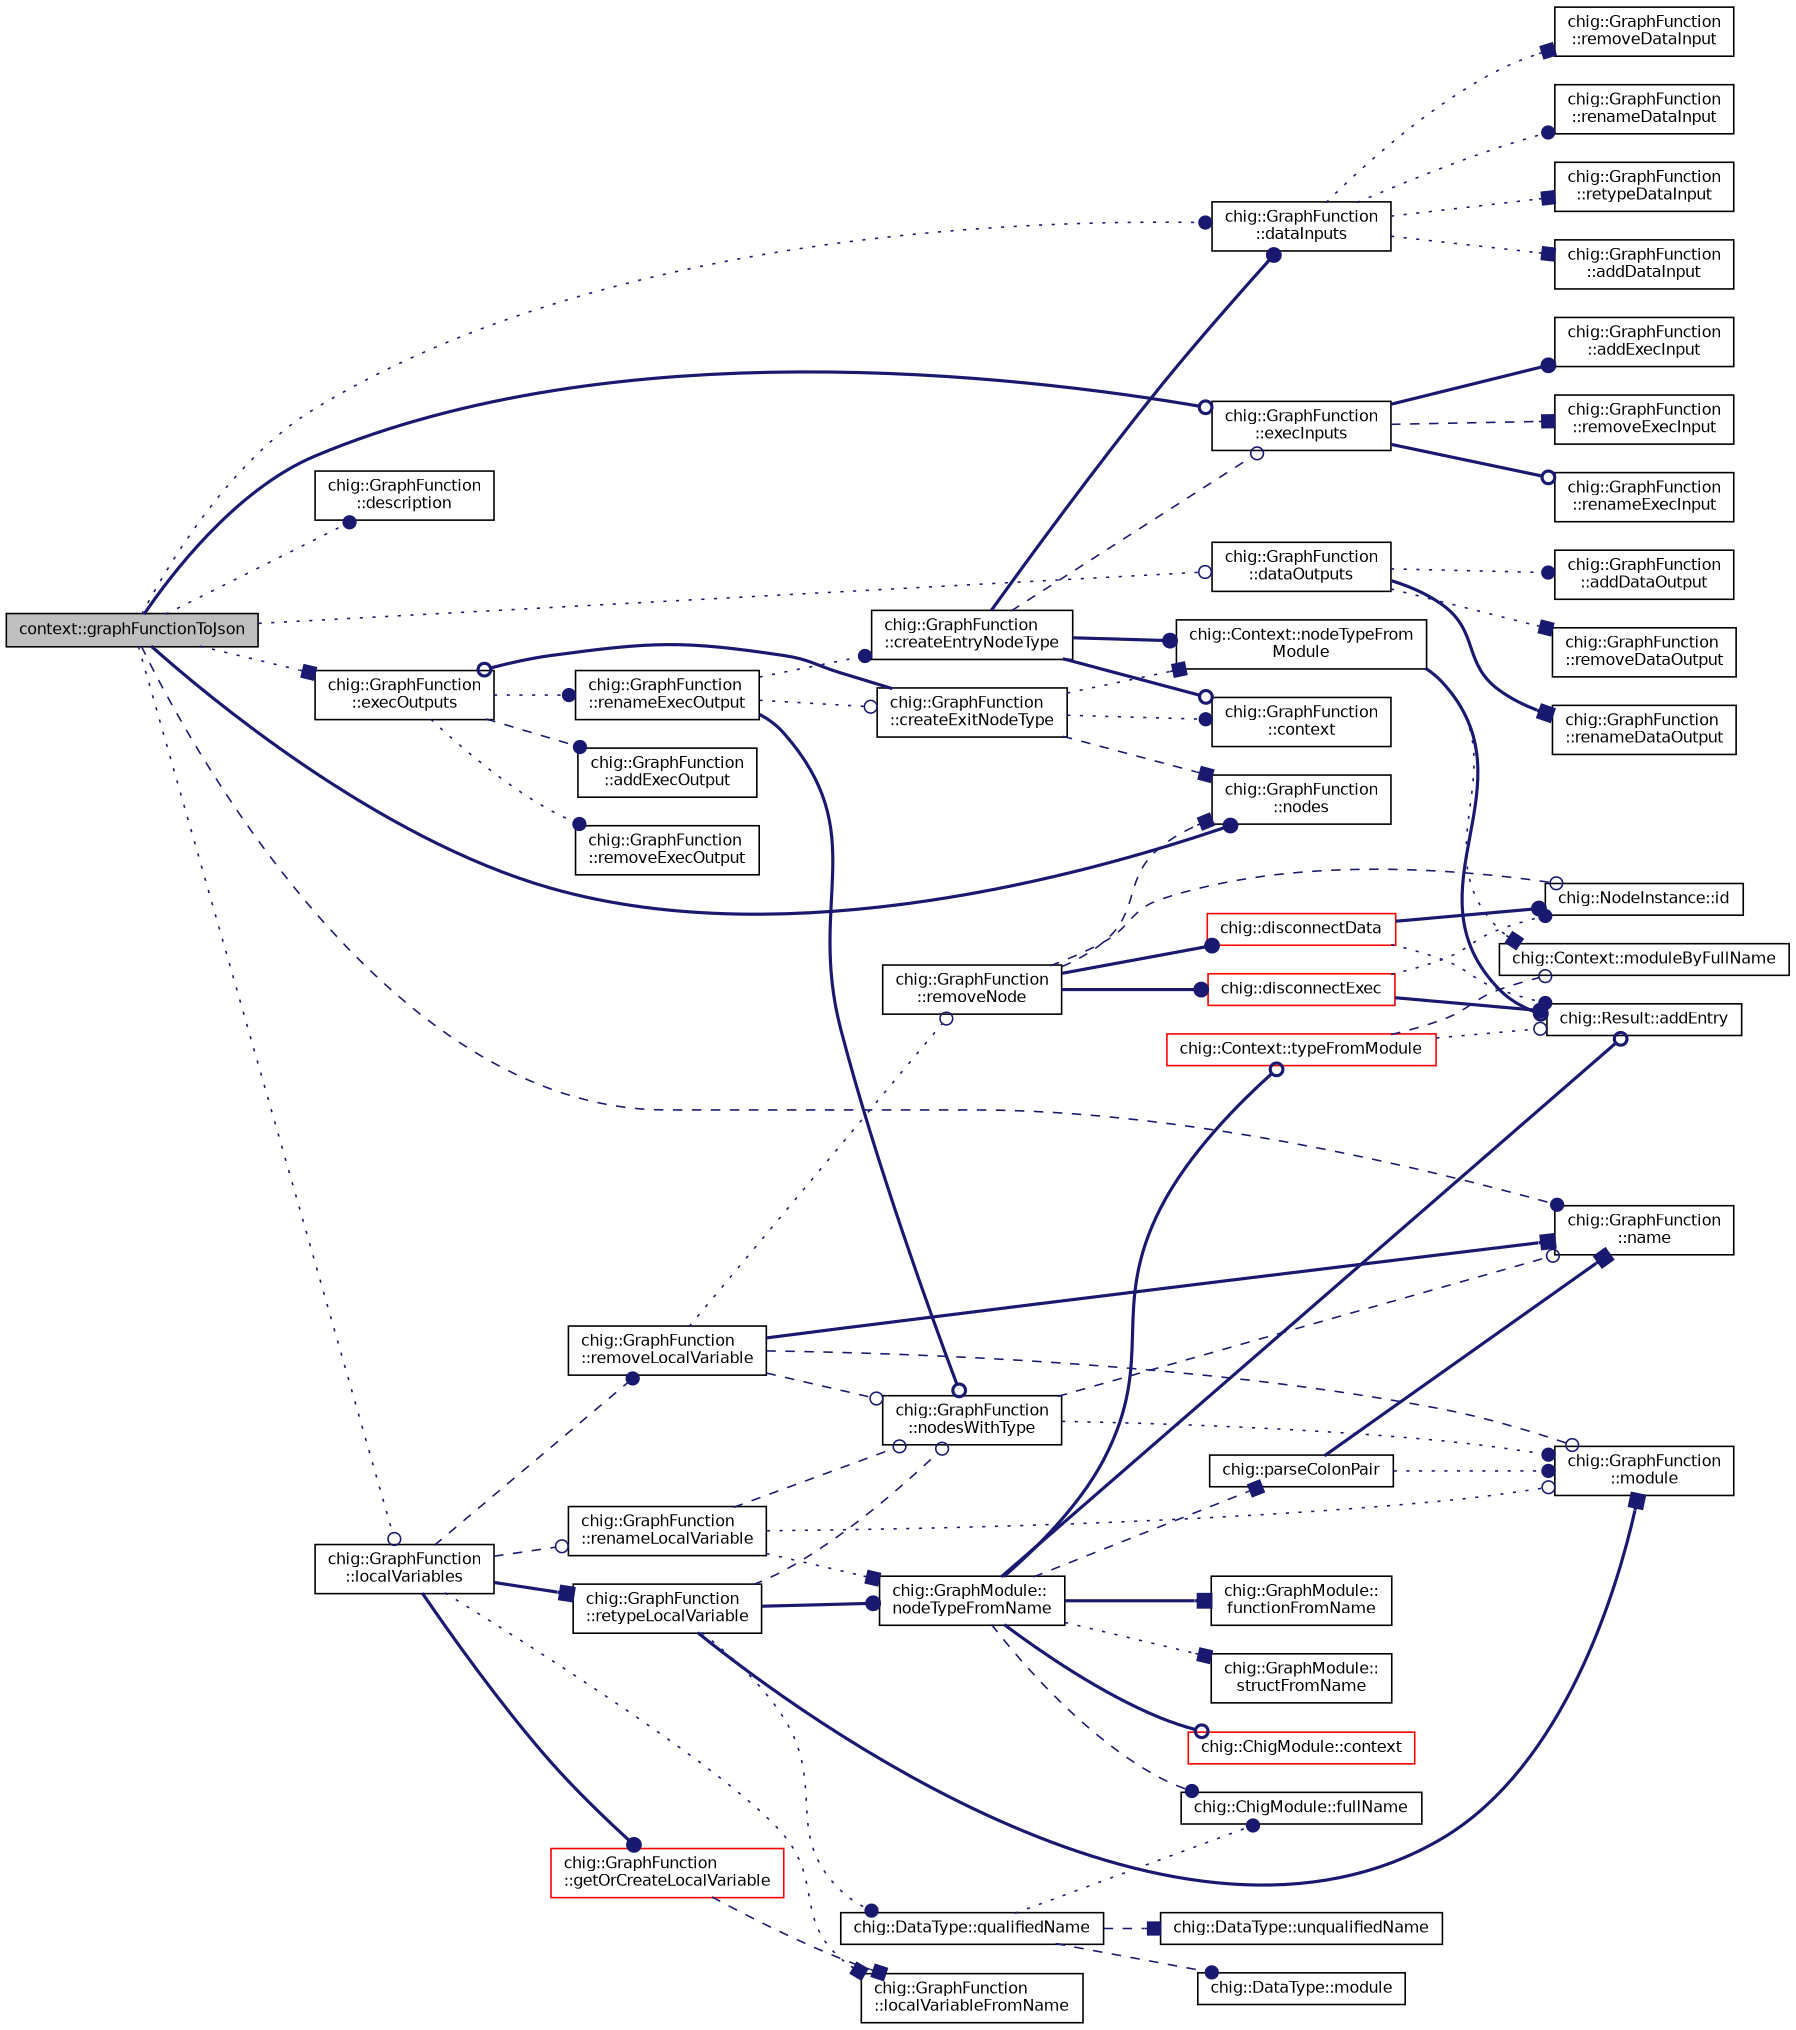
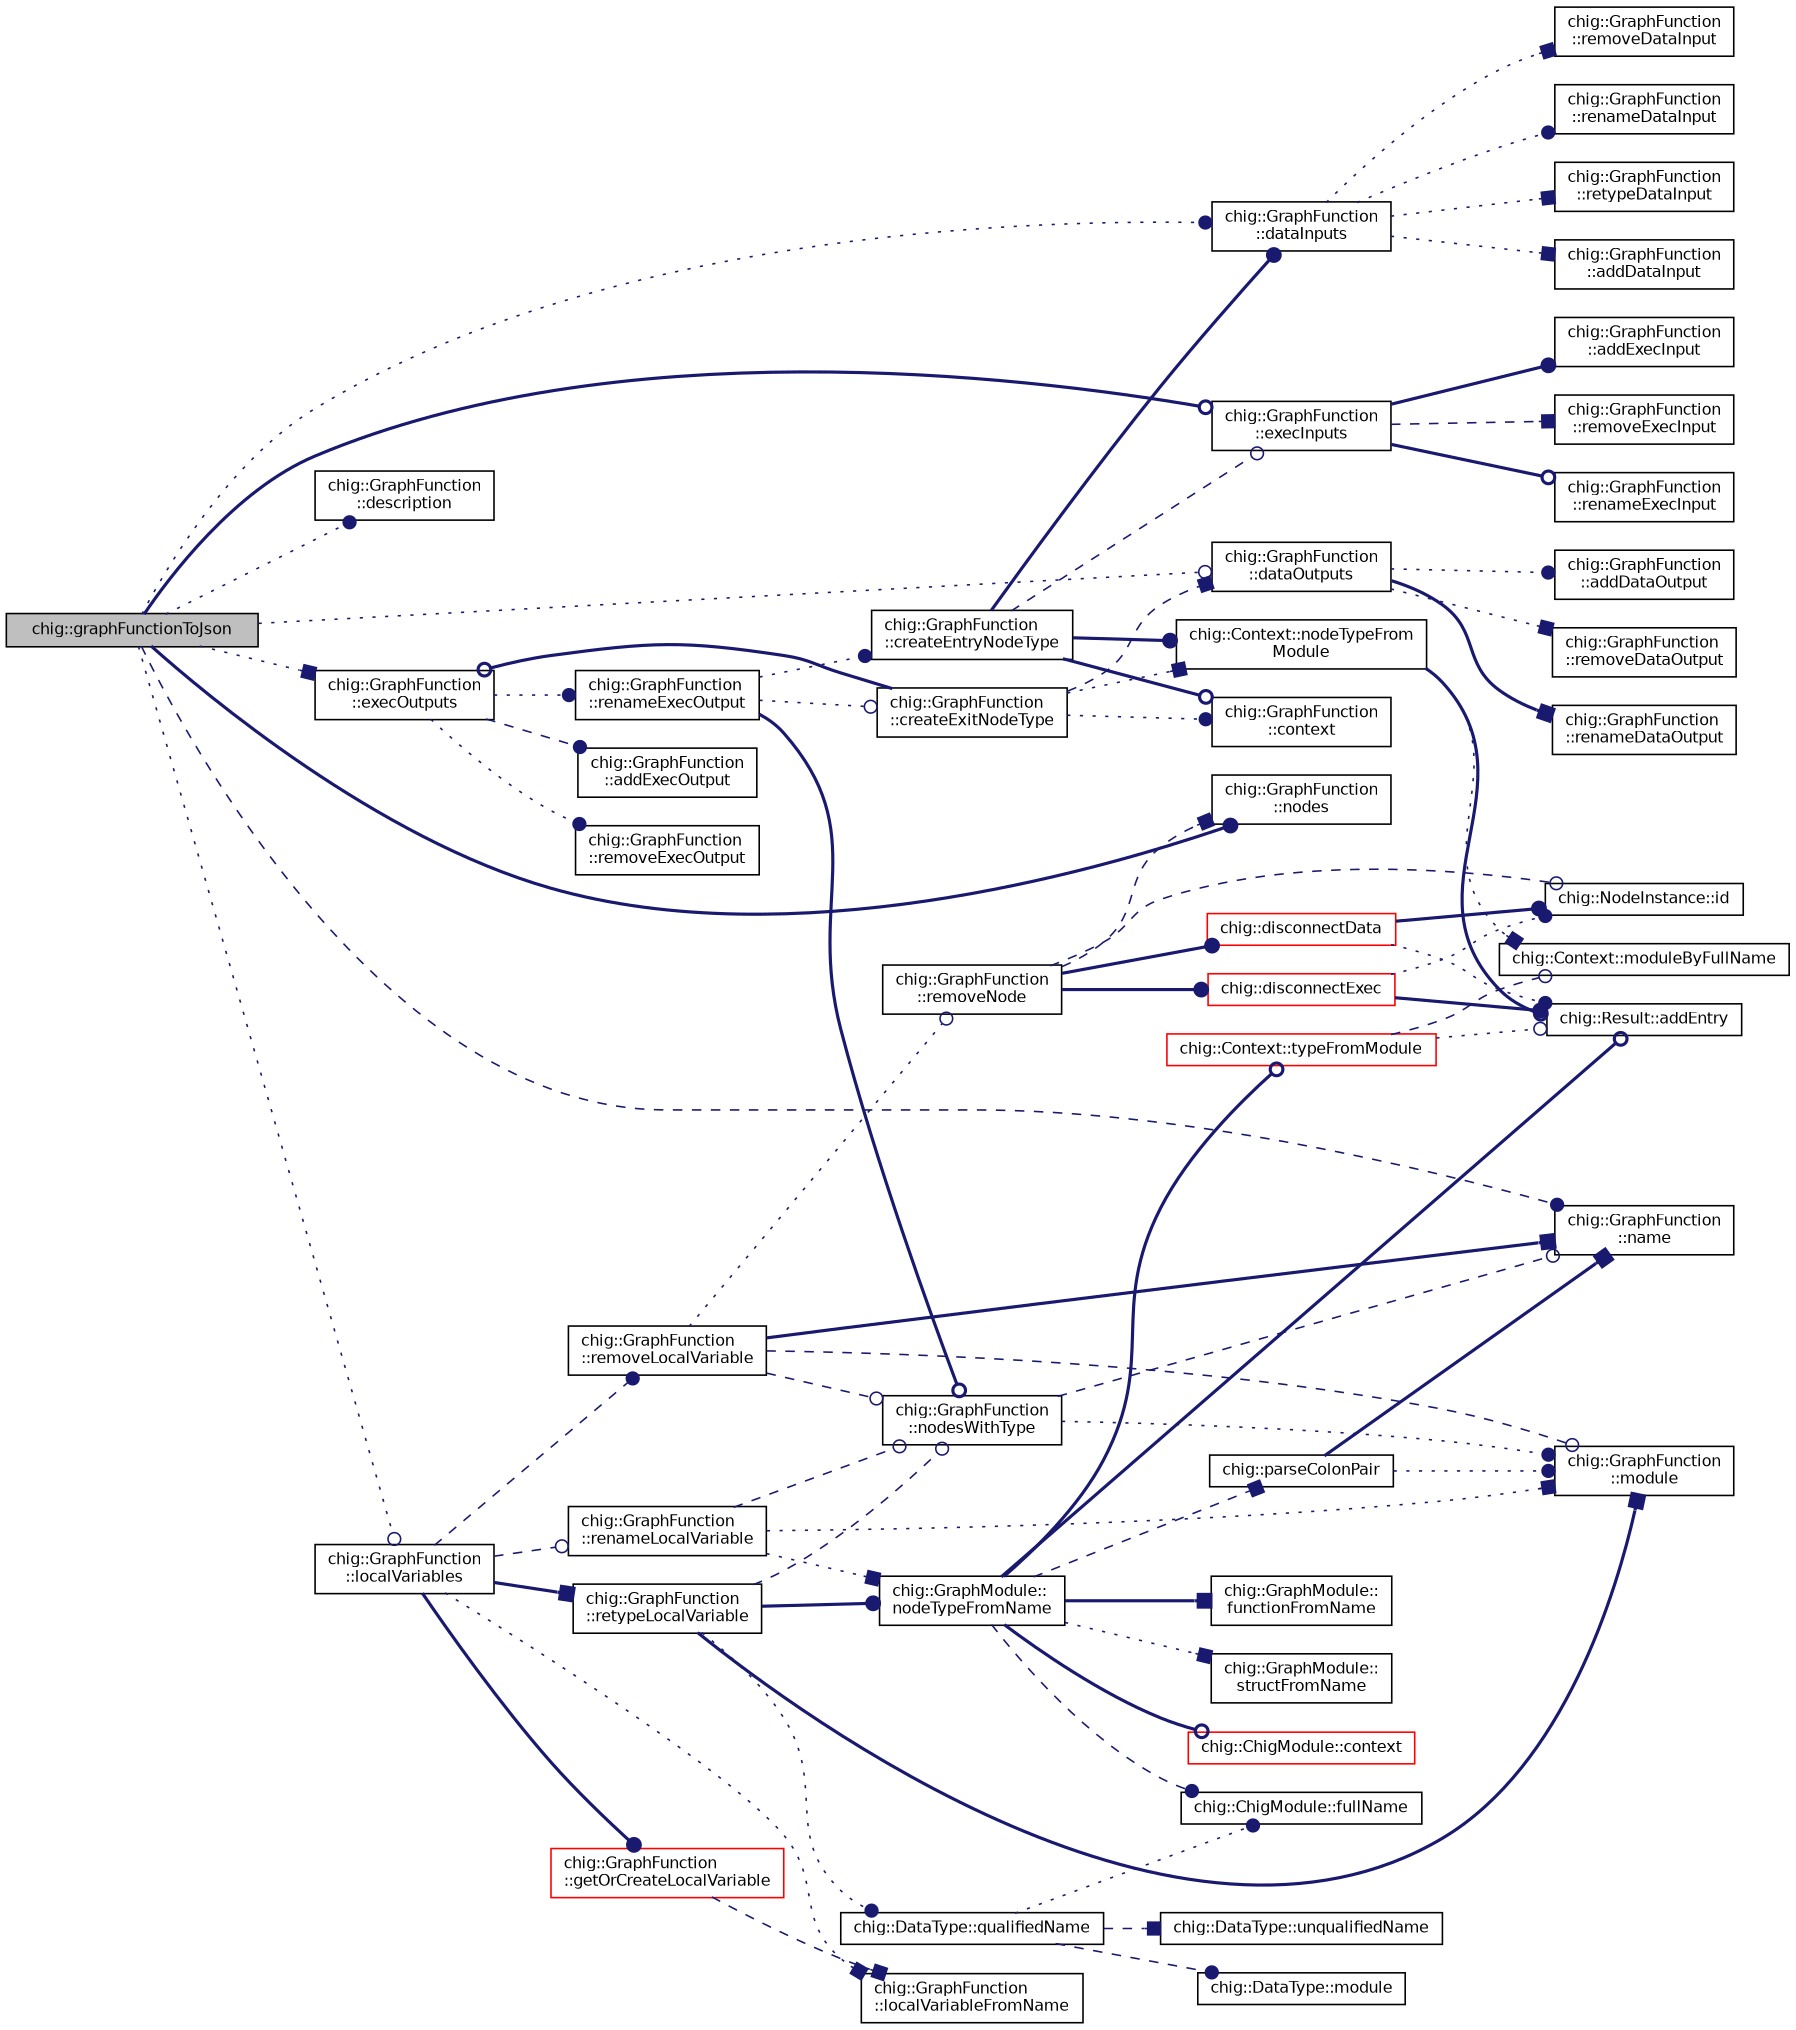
(132, 630) -> (132, 630)
(1130, 754) -> (1126, 650)
(1136, 1521) -> (1136, 1521)
